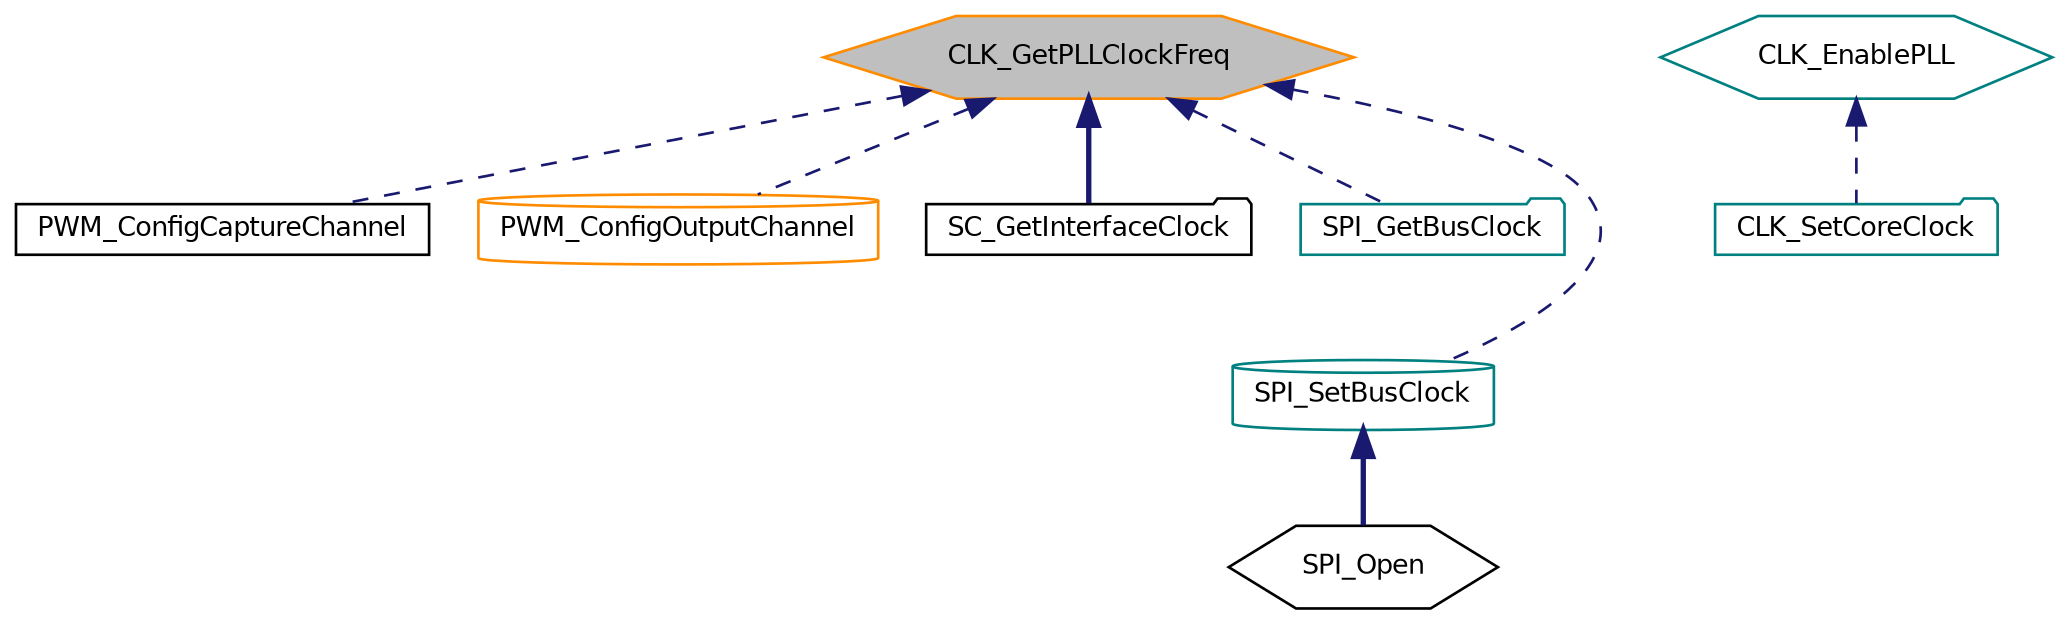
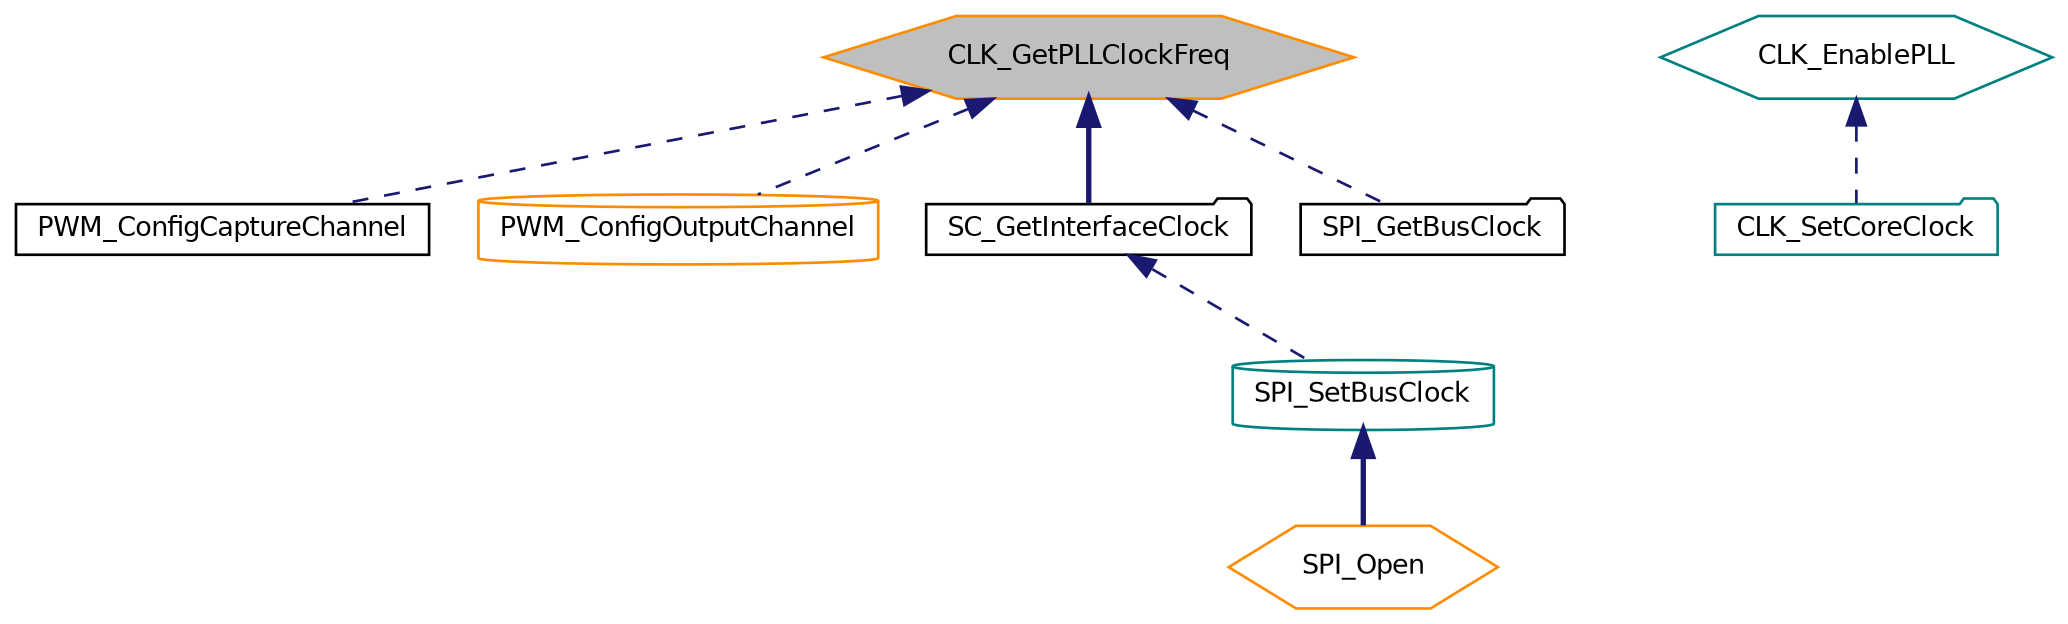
(1561, 172) -> (1230, 315)
(1433, 229) -> (1433, 229)
(1363, 567) -> (1363, 567)
